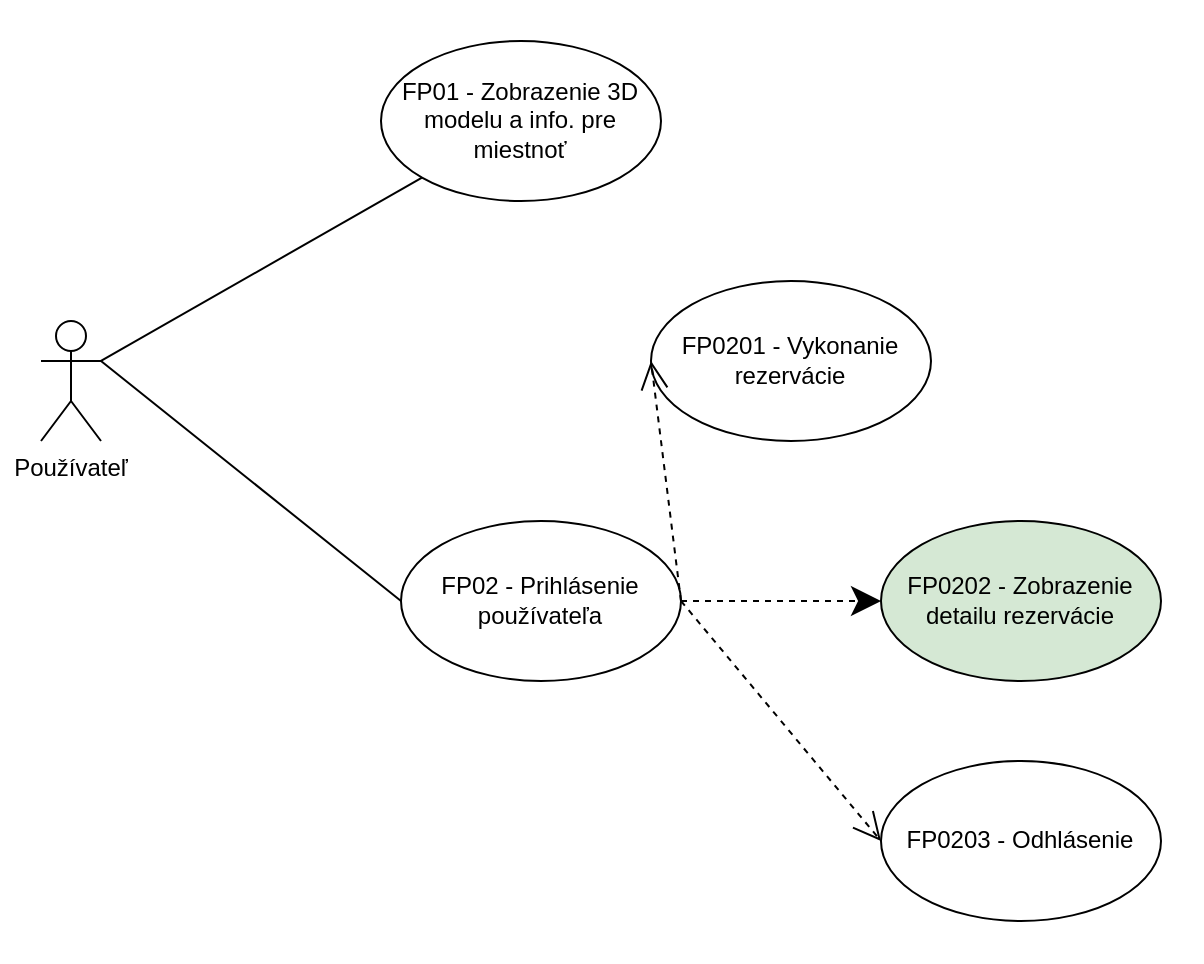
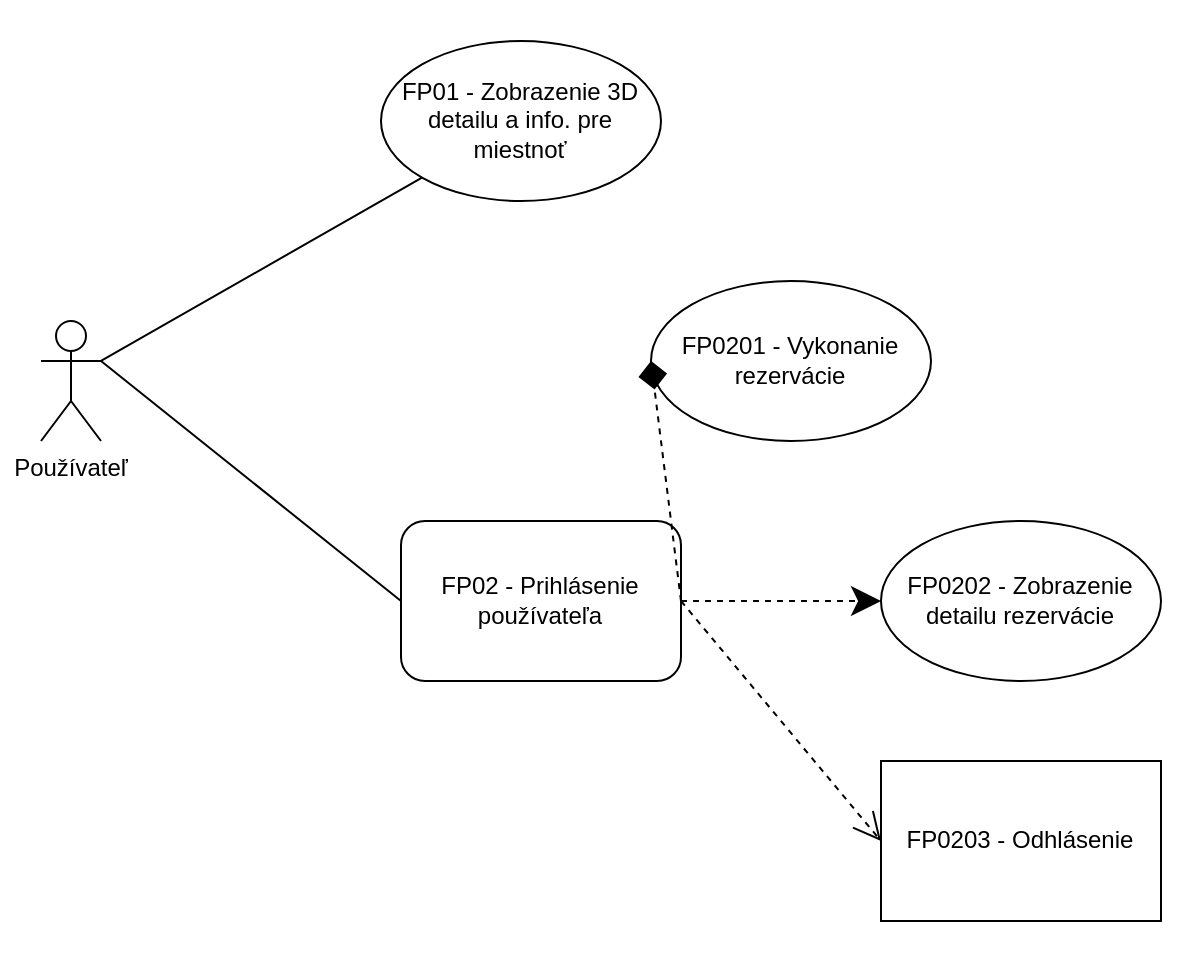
(521, 121) -> (521, 121)
(653, 378) -> (655, 389)
(541, 601) -> (541, 601)
(1021, 601) -> (1021, 601)
(1021, 841) -> (1021, 841)
